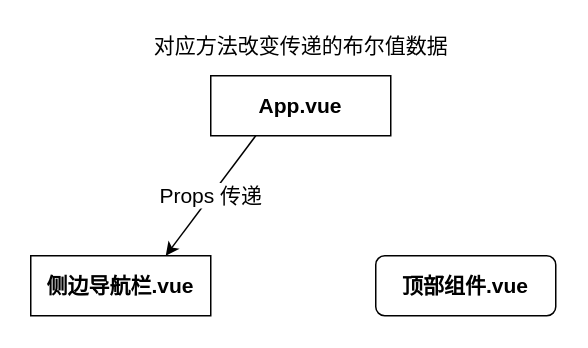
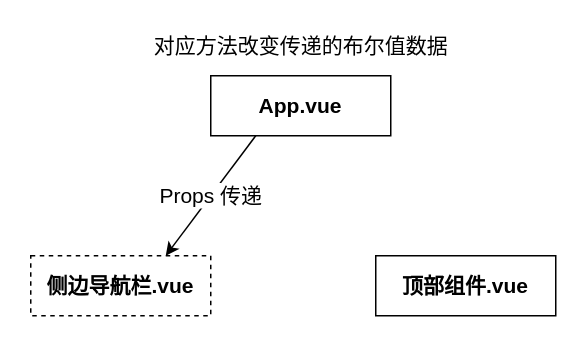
(121, 286) -> (121, 286)
(466, 286) -> (466, 286)
